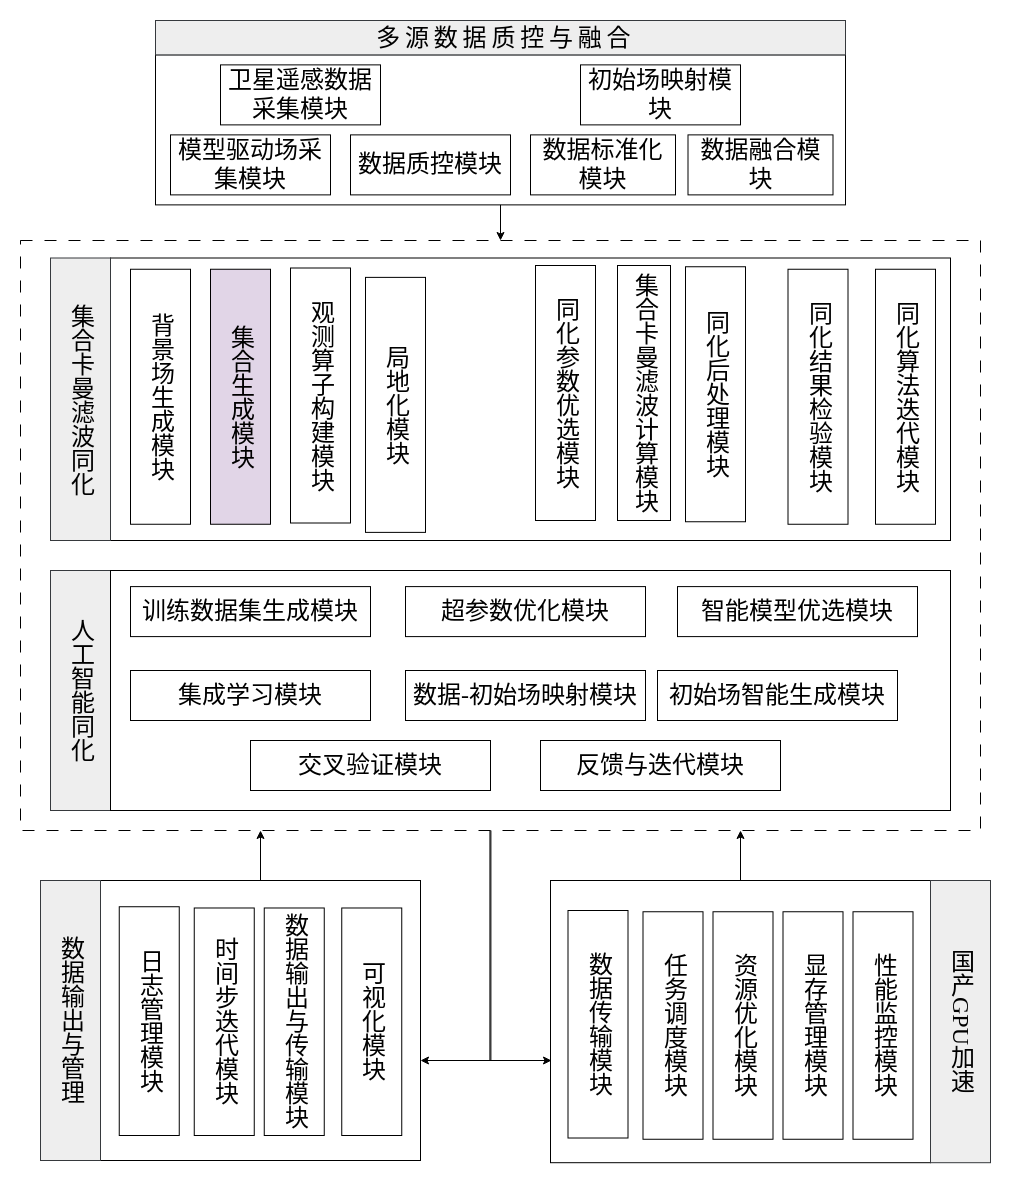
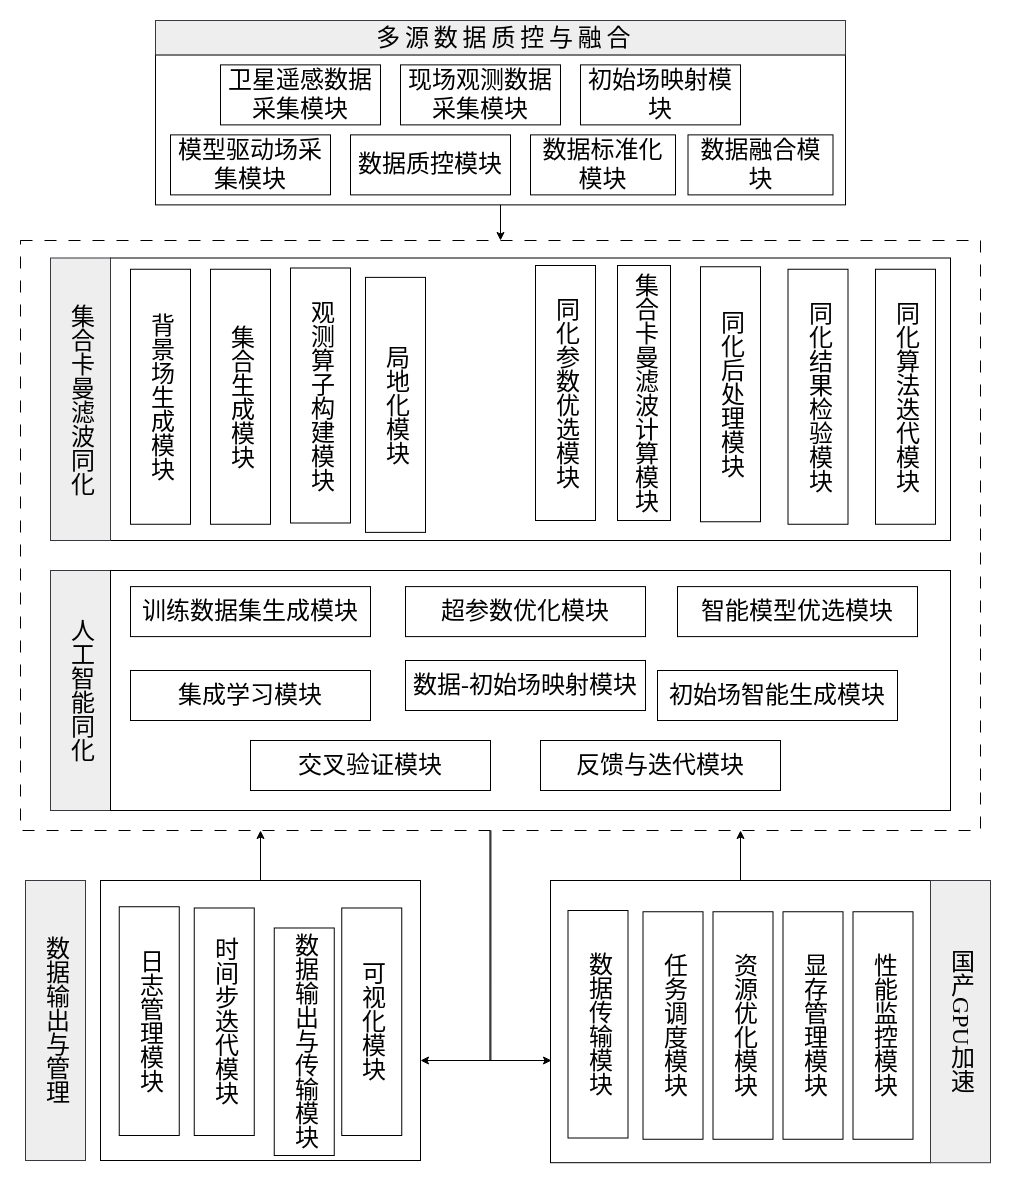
none -> (481, 95)
(716, 394) -> (731, 394)
(241, 397) -> (241, 397)
(526, 696) -> (526, 686)
(71, 1021) -> (56, 1021)
(294, 1022) -> (304, 1042)
